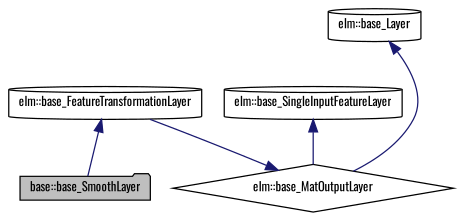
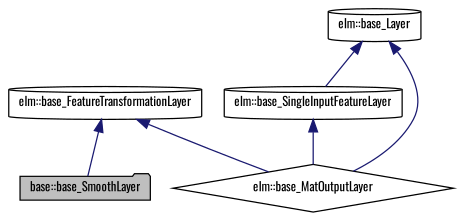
none -> (340, 69)
(208, 142) -> (208, 149)
